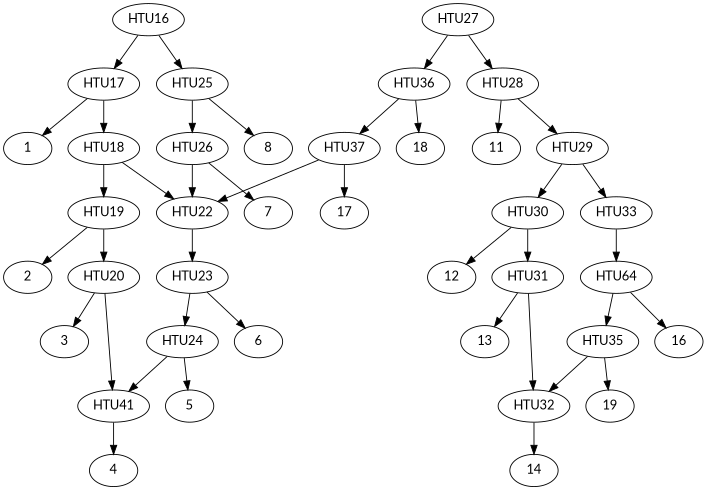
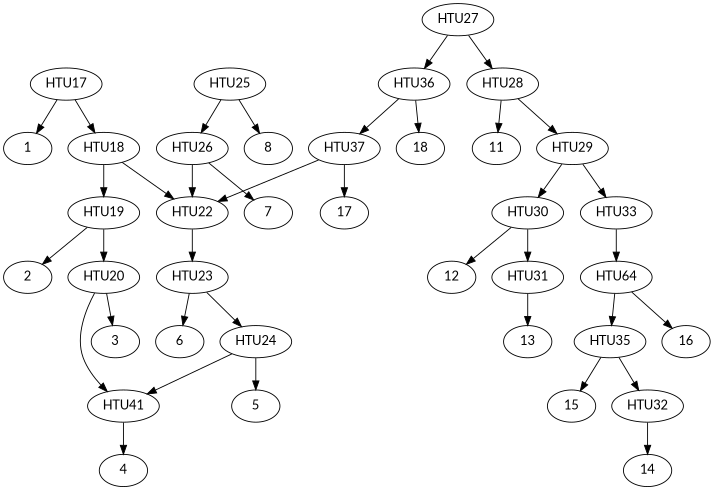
(148, 20) -> none
(531, 337) -> none
(610, 406) -> (572, 406)
